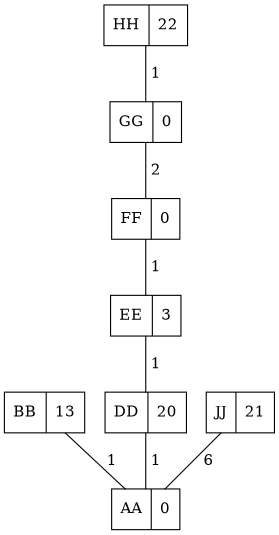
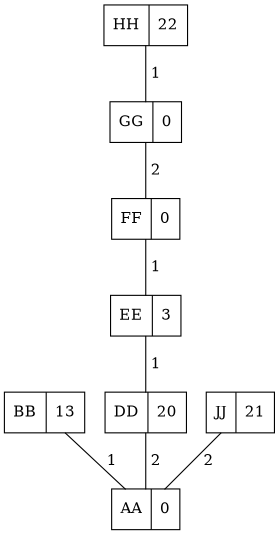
(153, 461) -> (153, 461)
(206, 461) -> (206, 461)
